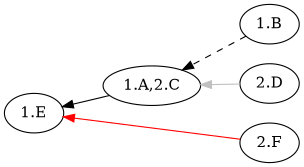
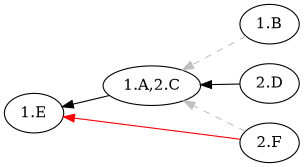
(219, 50) -> (219, 50)
(226, 84) -> (226, 84)
none -> (220, 119)
